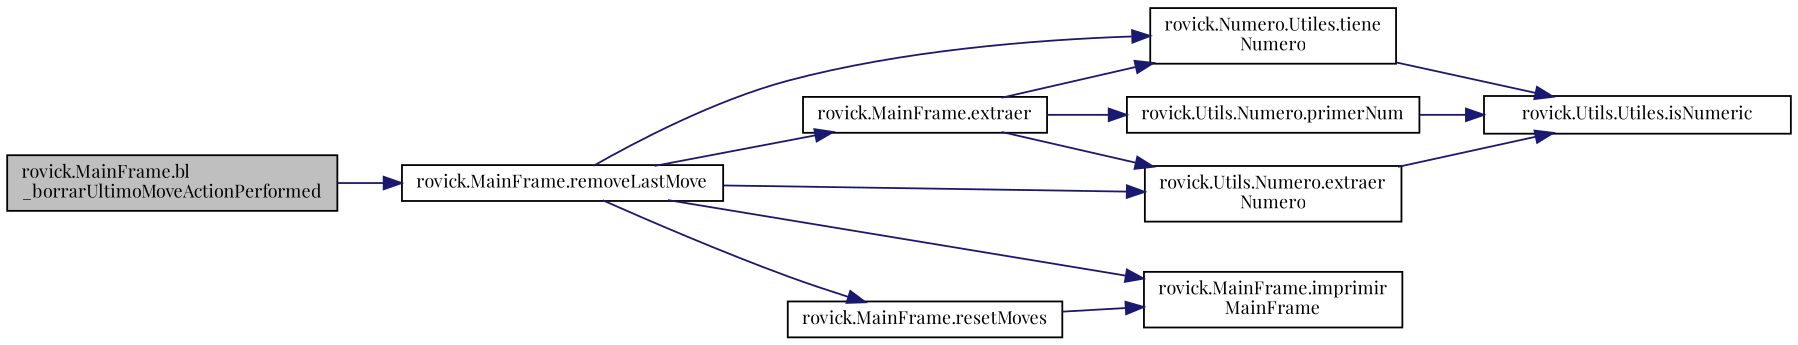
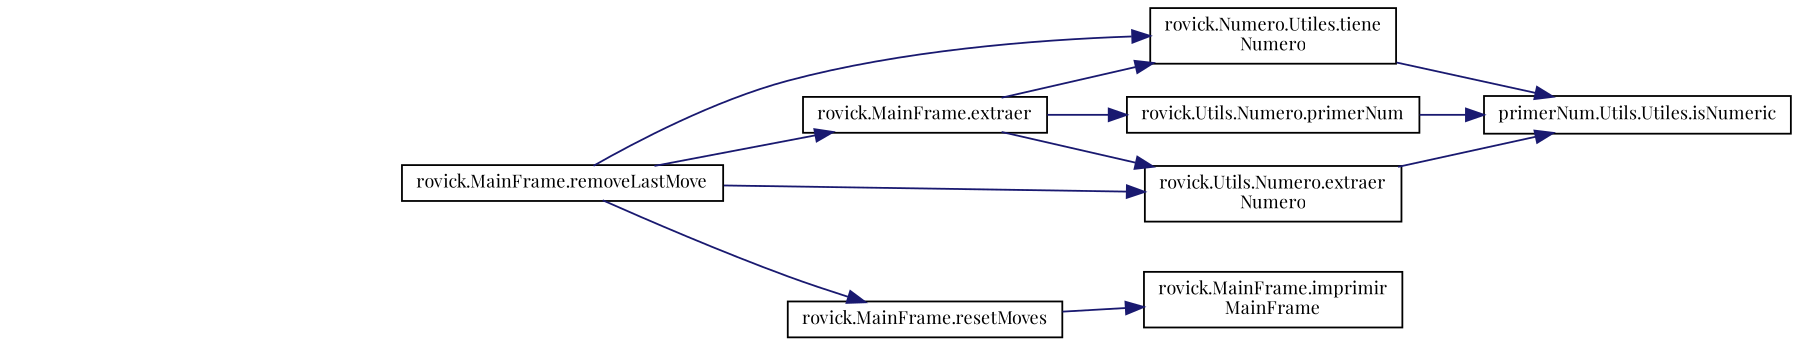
(1637, 115) -> (1637, 115)
(172, 183) -> none
(897, 238) -> none
